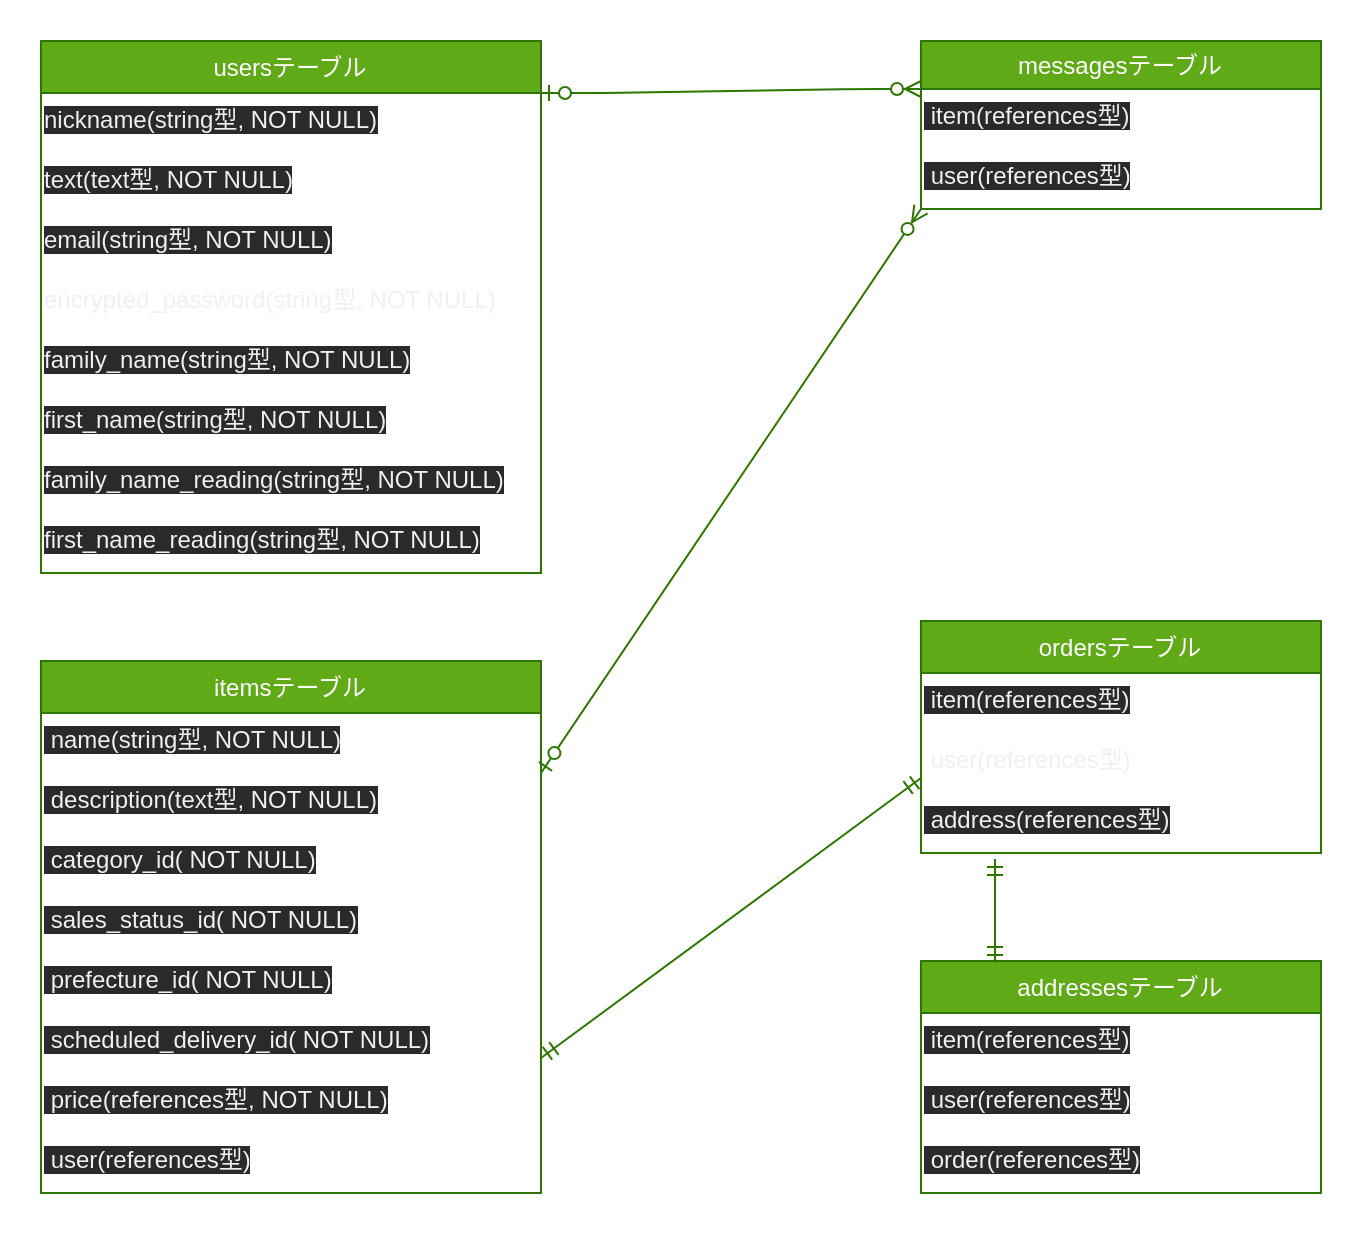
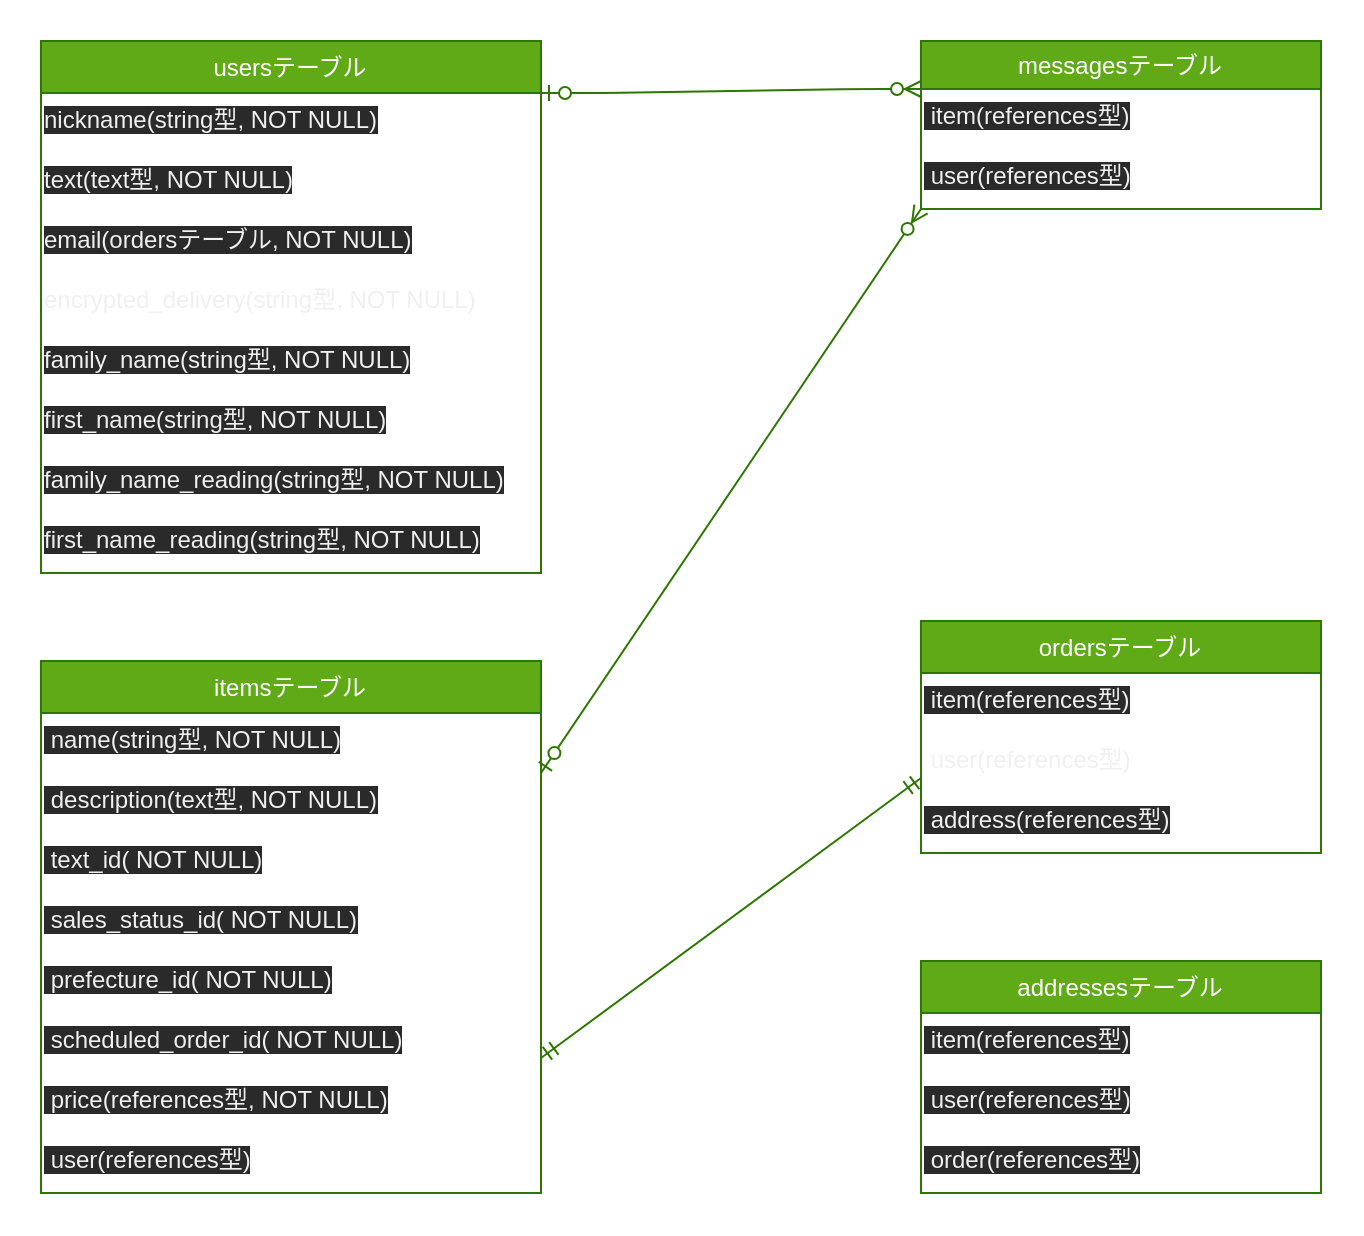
(193, 241) -> (232, 241)
(286, 301) -> (280, 301)
(183, 861) -> (157, 861)
(995, 910) -> none
(241, 1041) -> (227, 1041)
